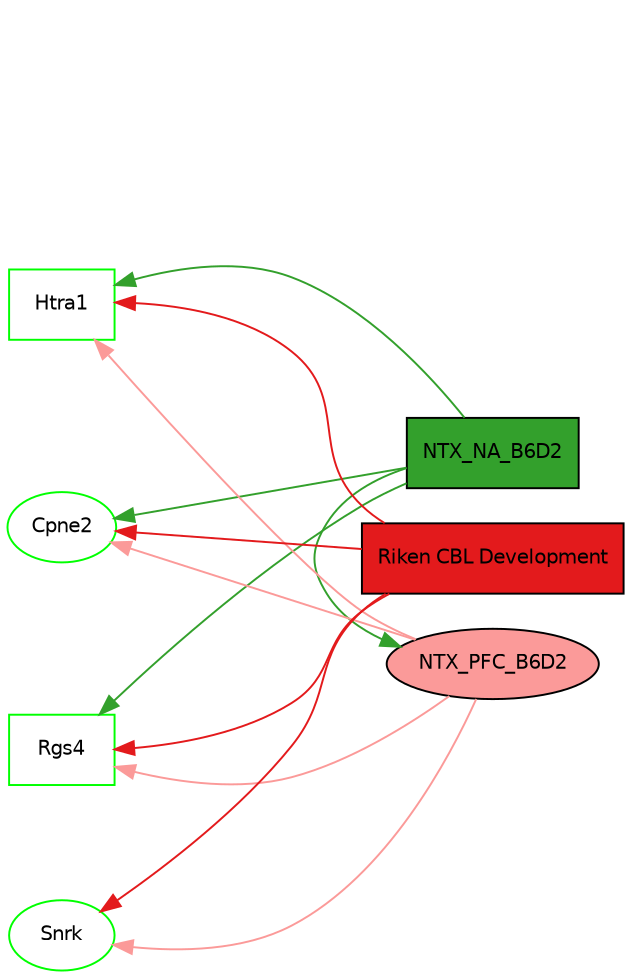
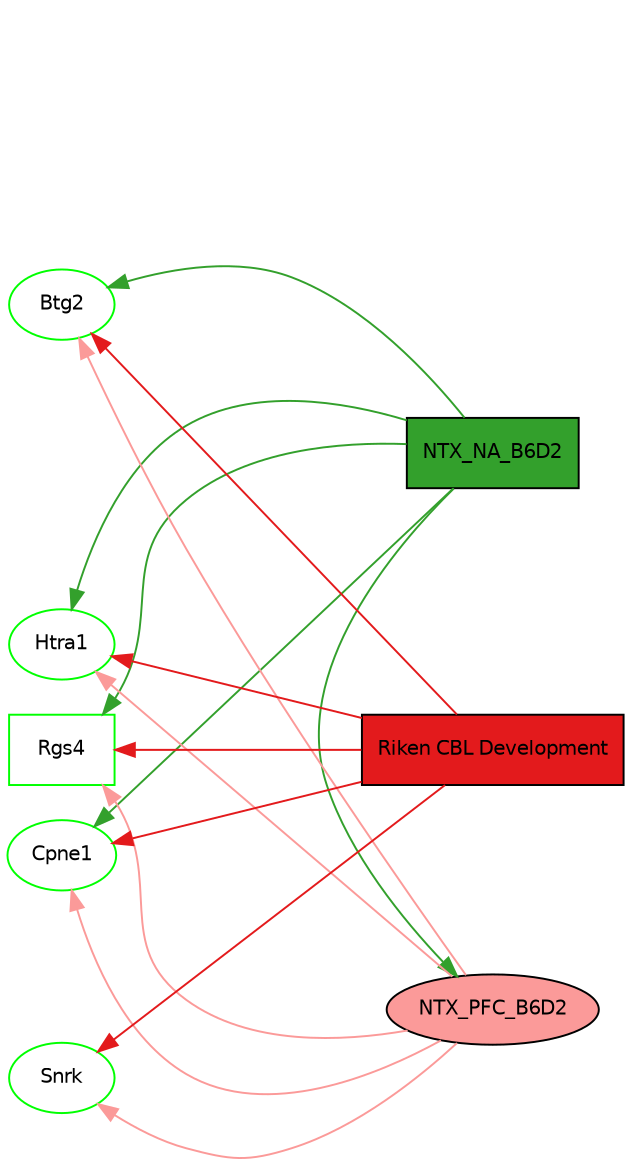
none -> (62, 305)
(62, 305) -> (62, 644)
(62, 527) -> (62, 855)
